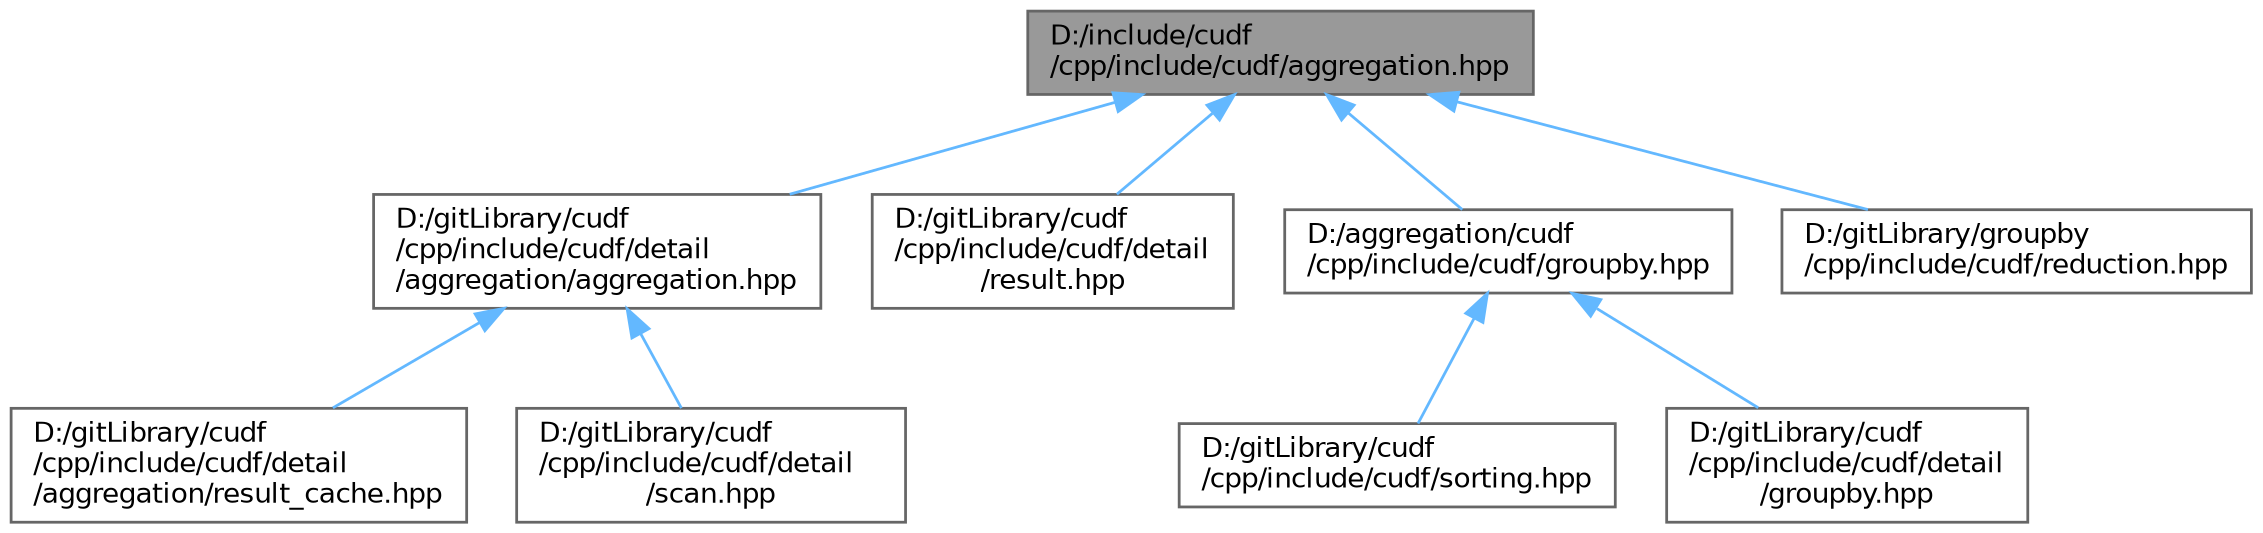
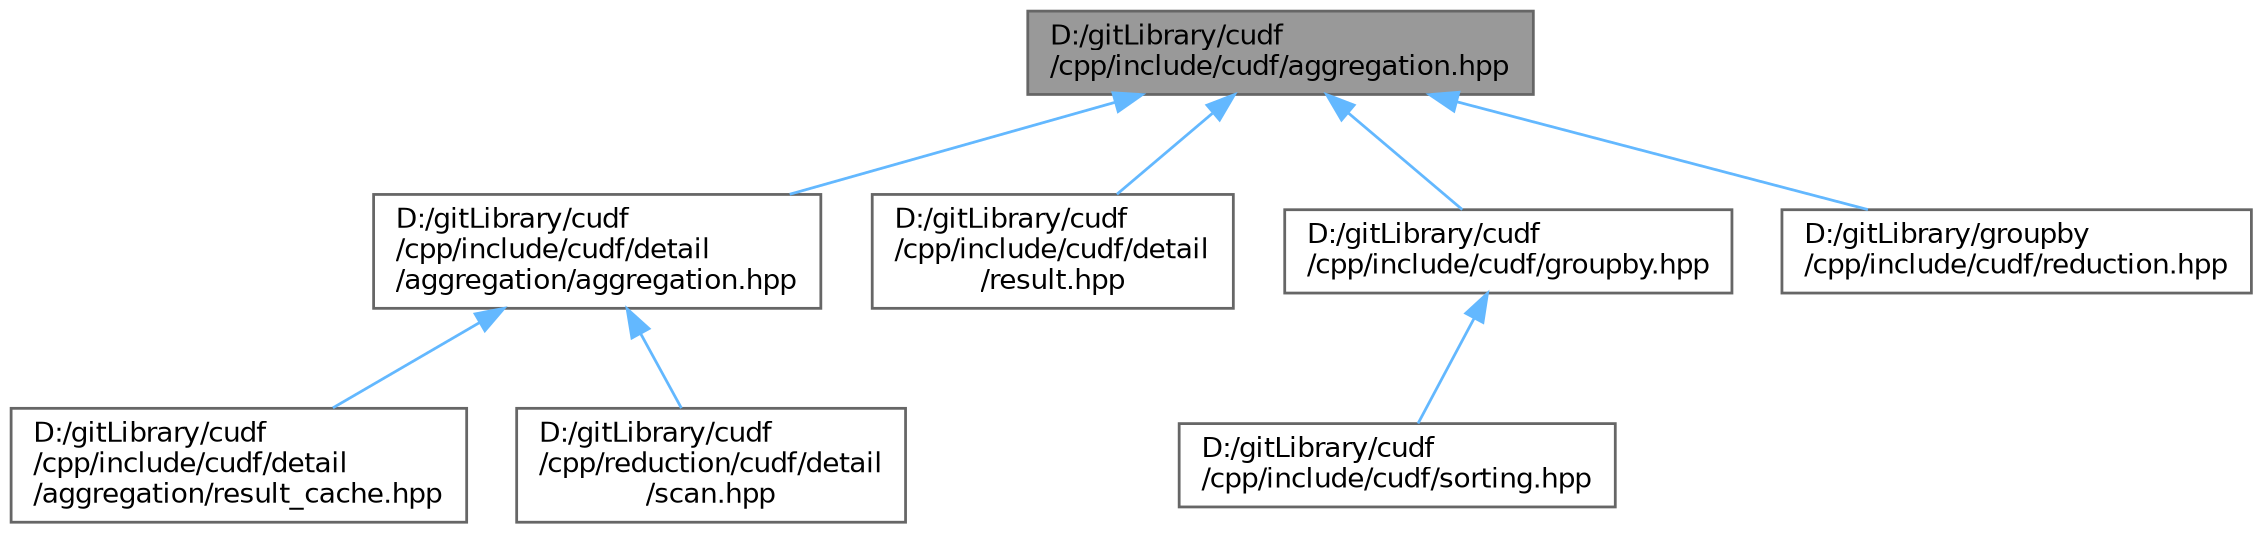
(1281, 53) -> (1281, 53)
(1508, 251) -> (1508, 251)
(711, 465) -> (711, 465)
(1847, 465) -> none
